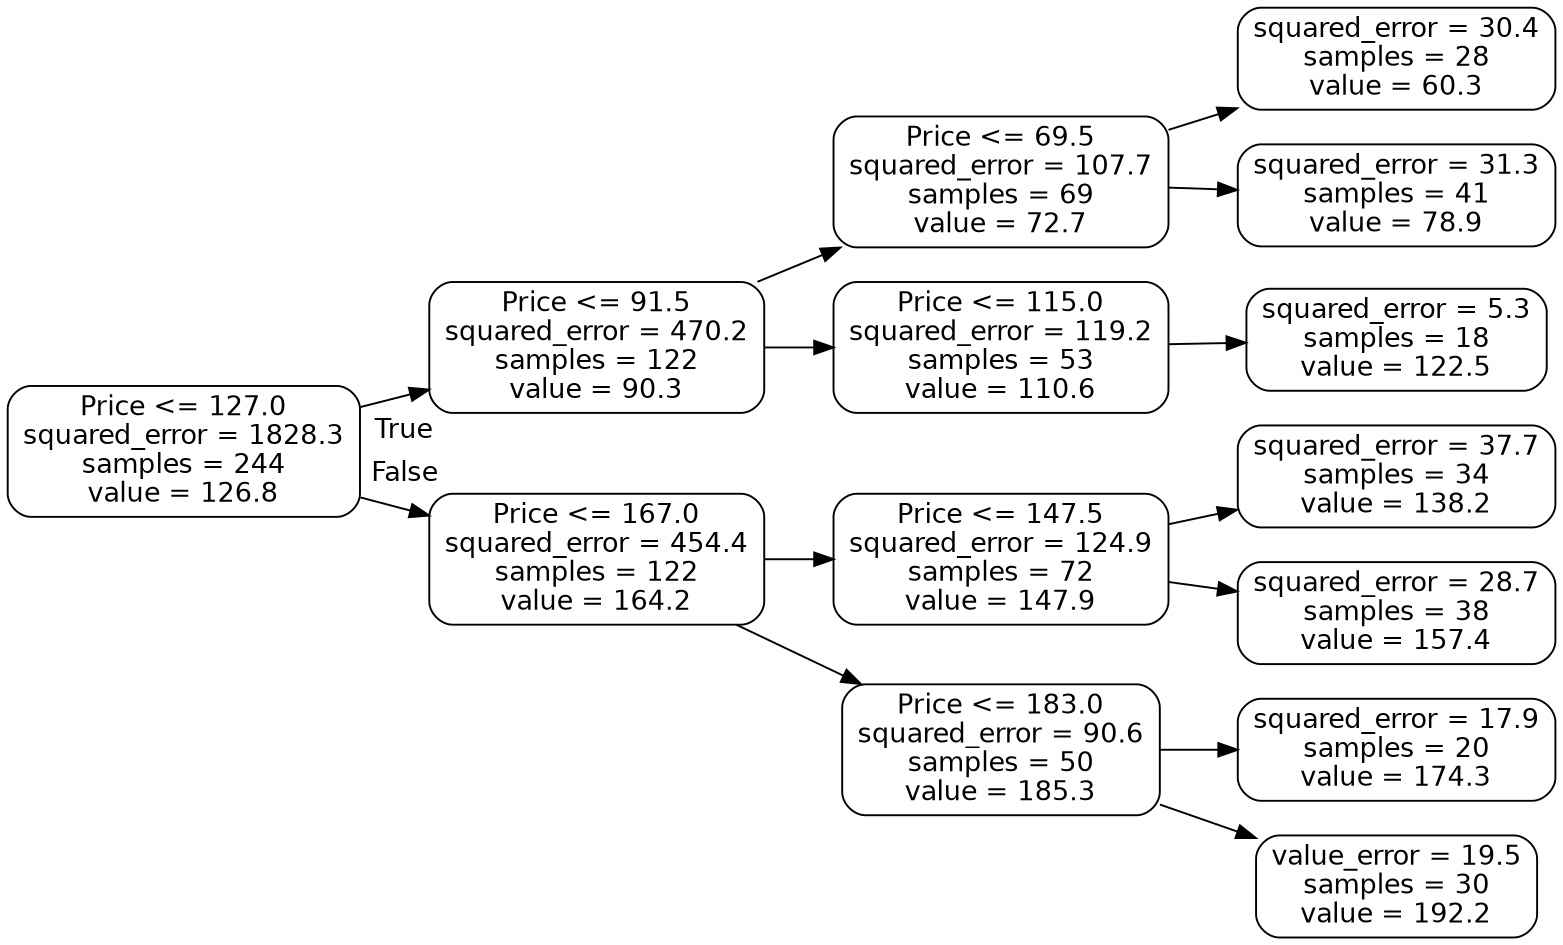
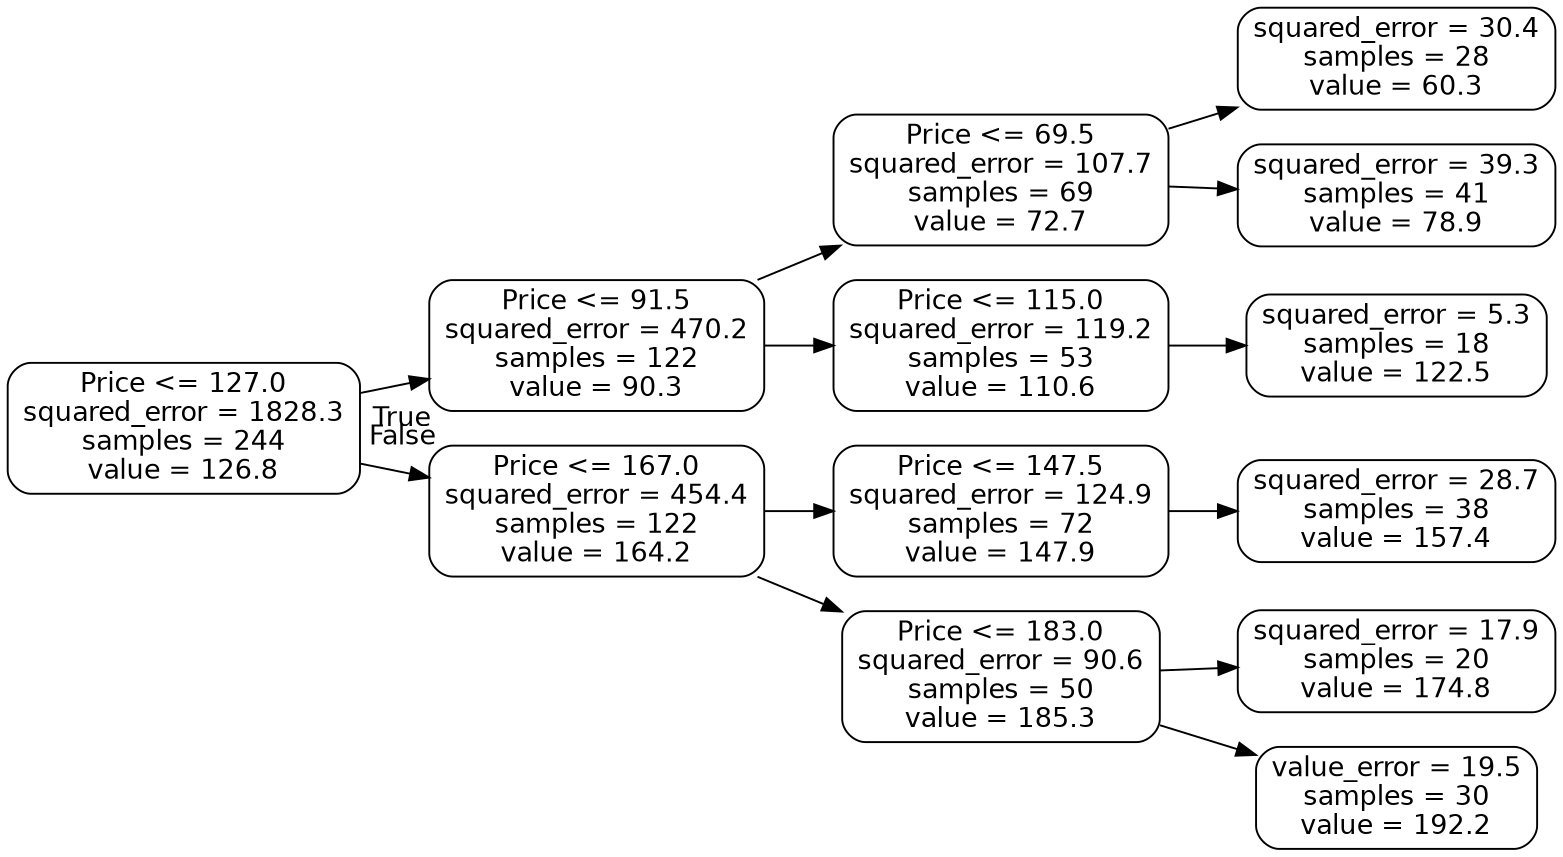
(1397, 195) -> (1397, 195)
(1397, 476) -> none
(1397, 750) -> (1397, 661)
